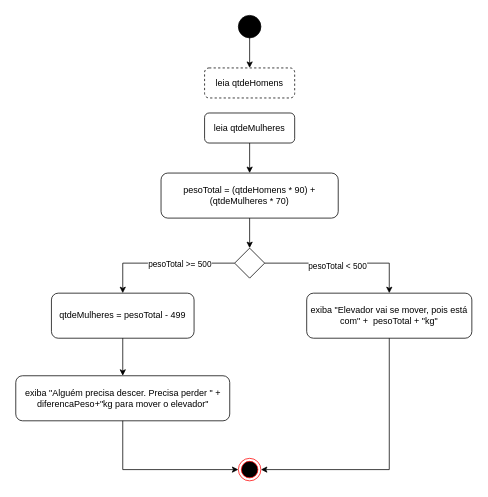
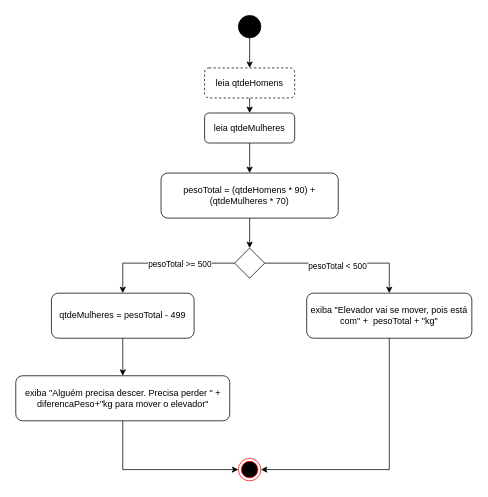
none -> (249, 103)
